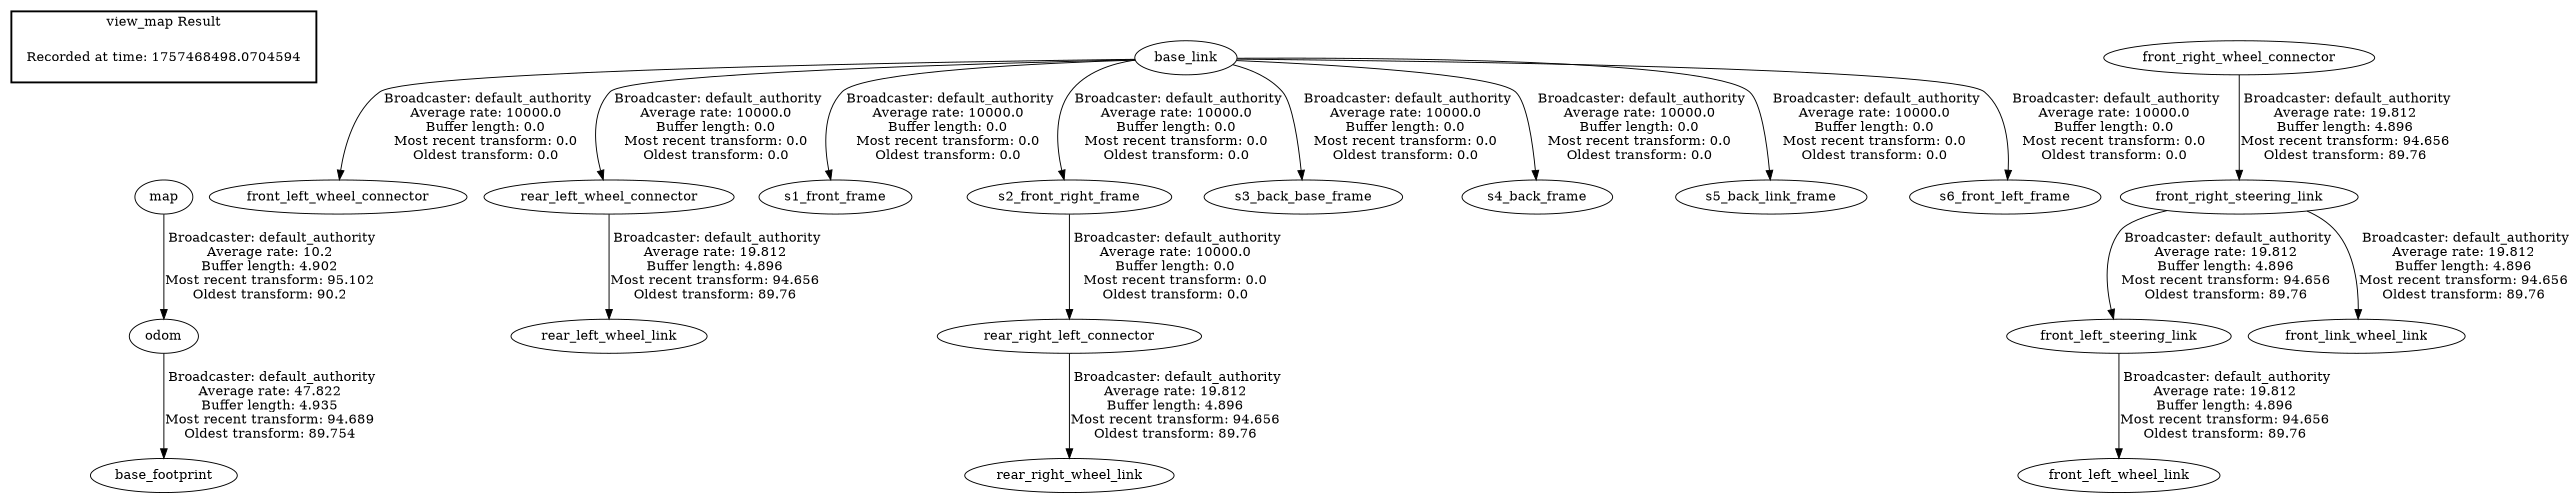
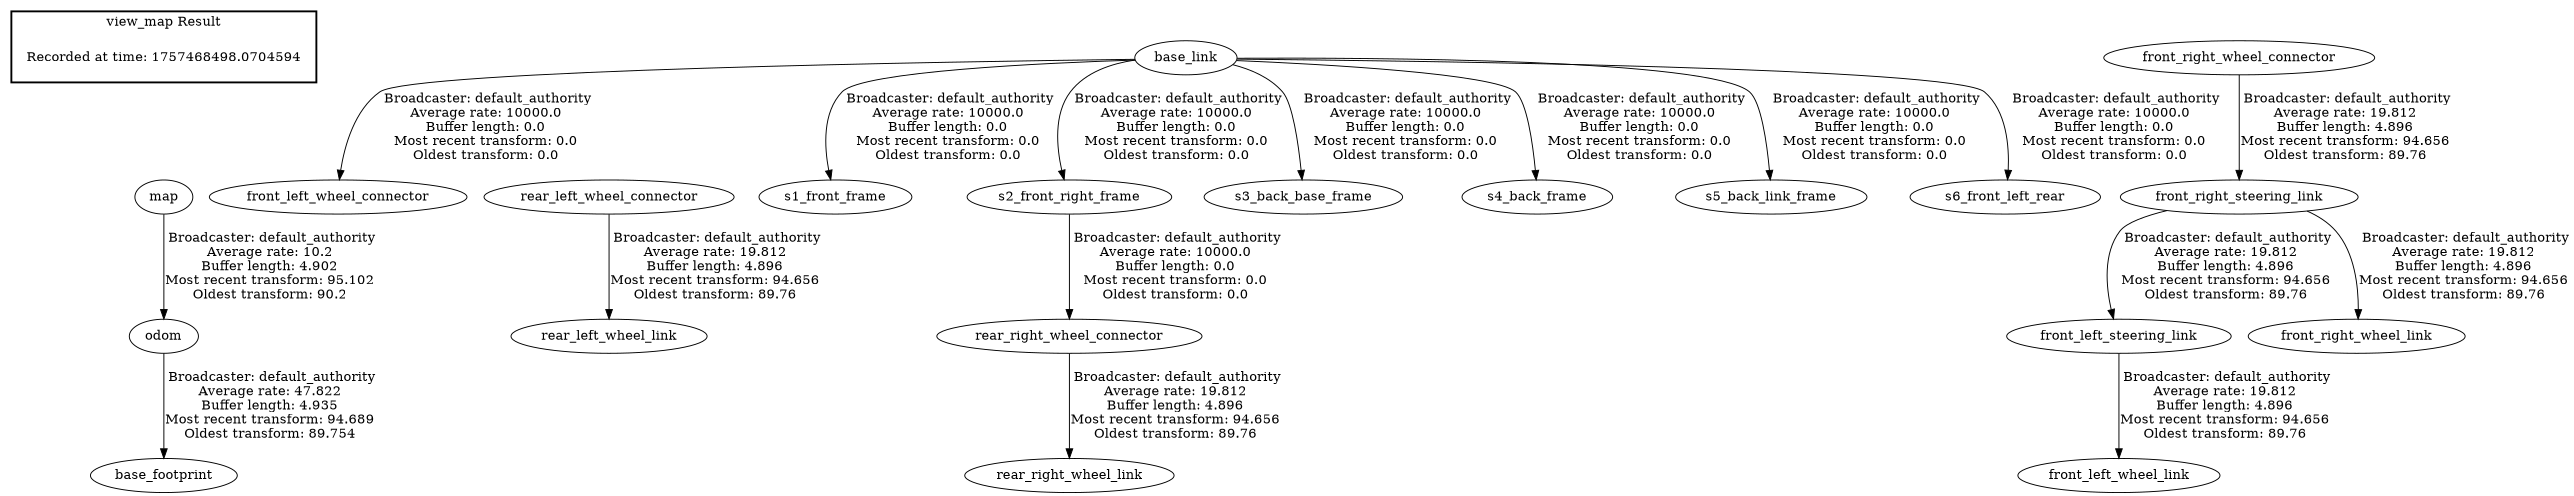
(800, 71) -> none
(2005, 197) -> (2005, 197)
(1069, 336) -> (1069, 336)
(2357, 336) -> (2357, 336)
